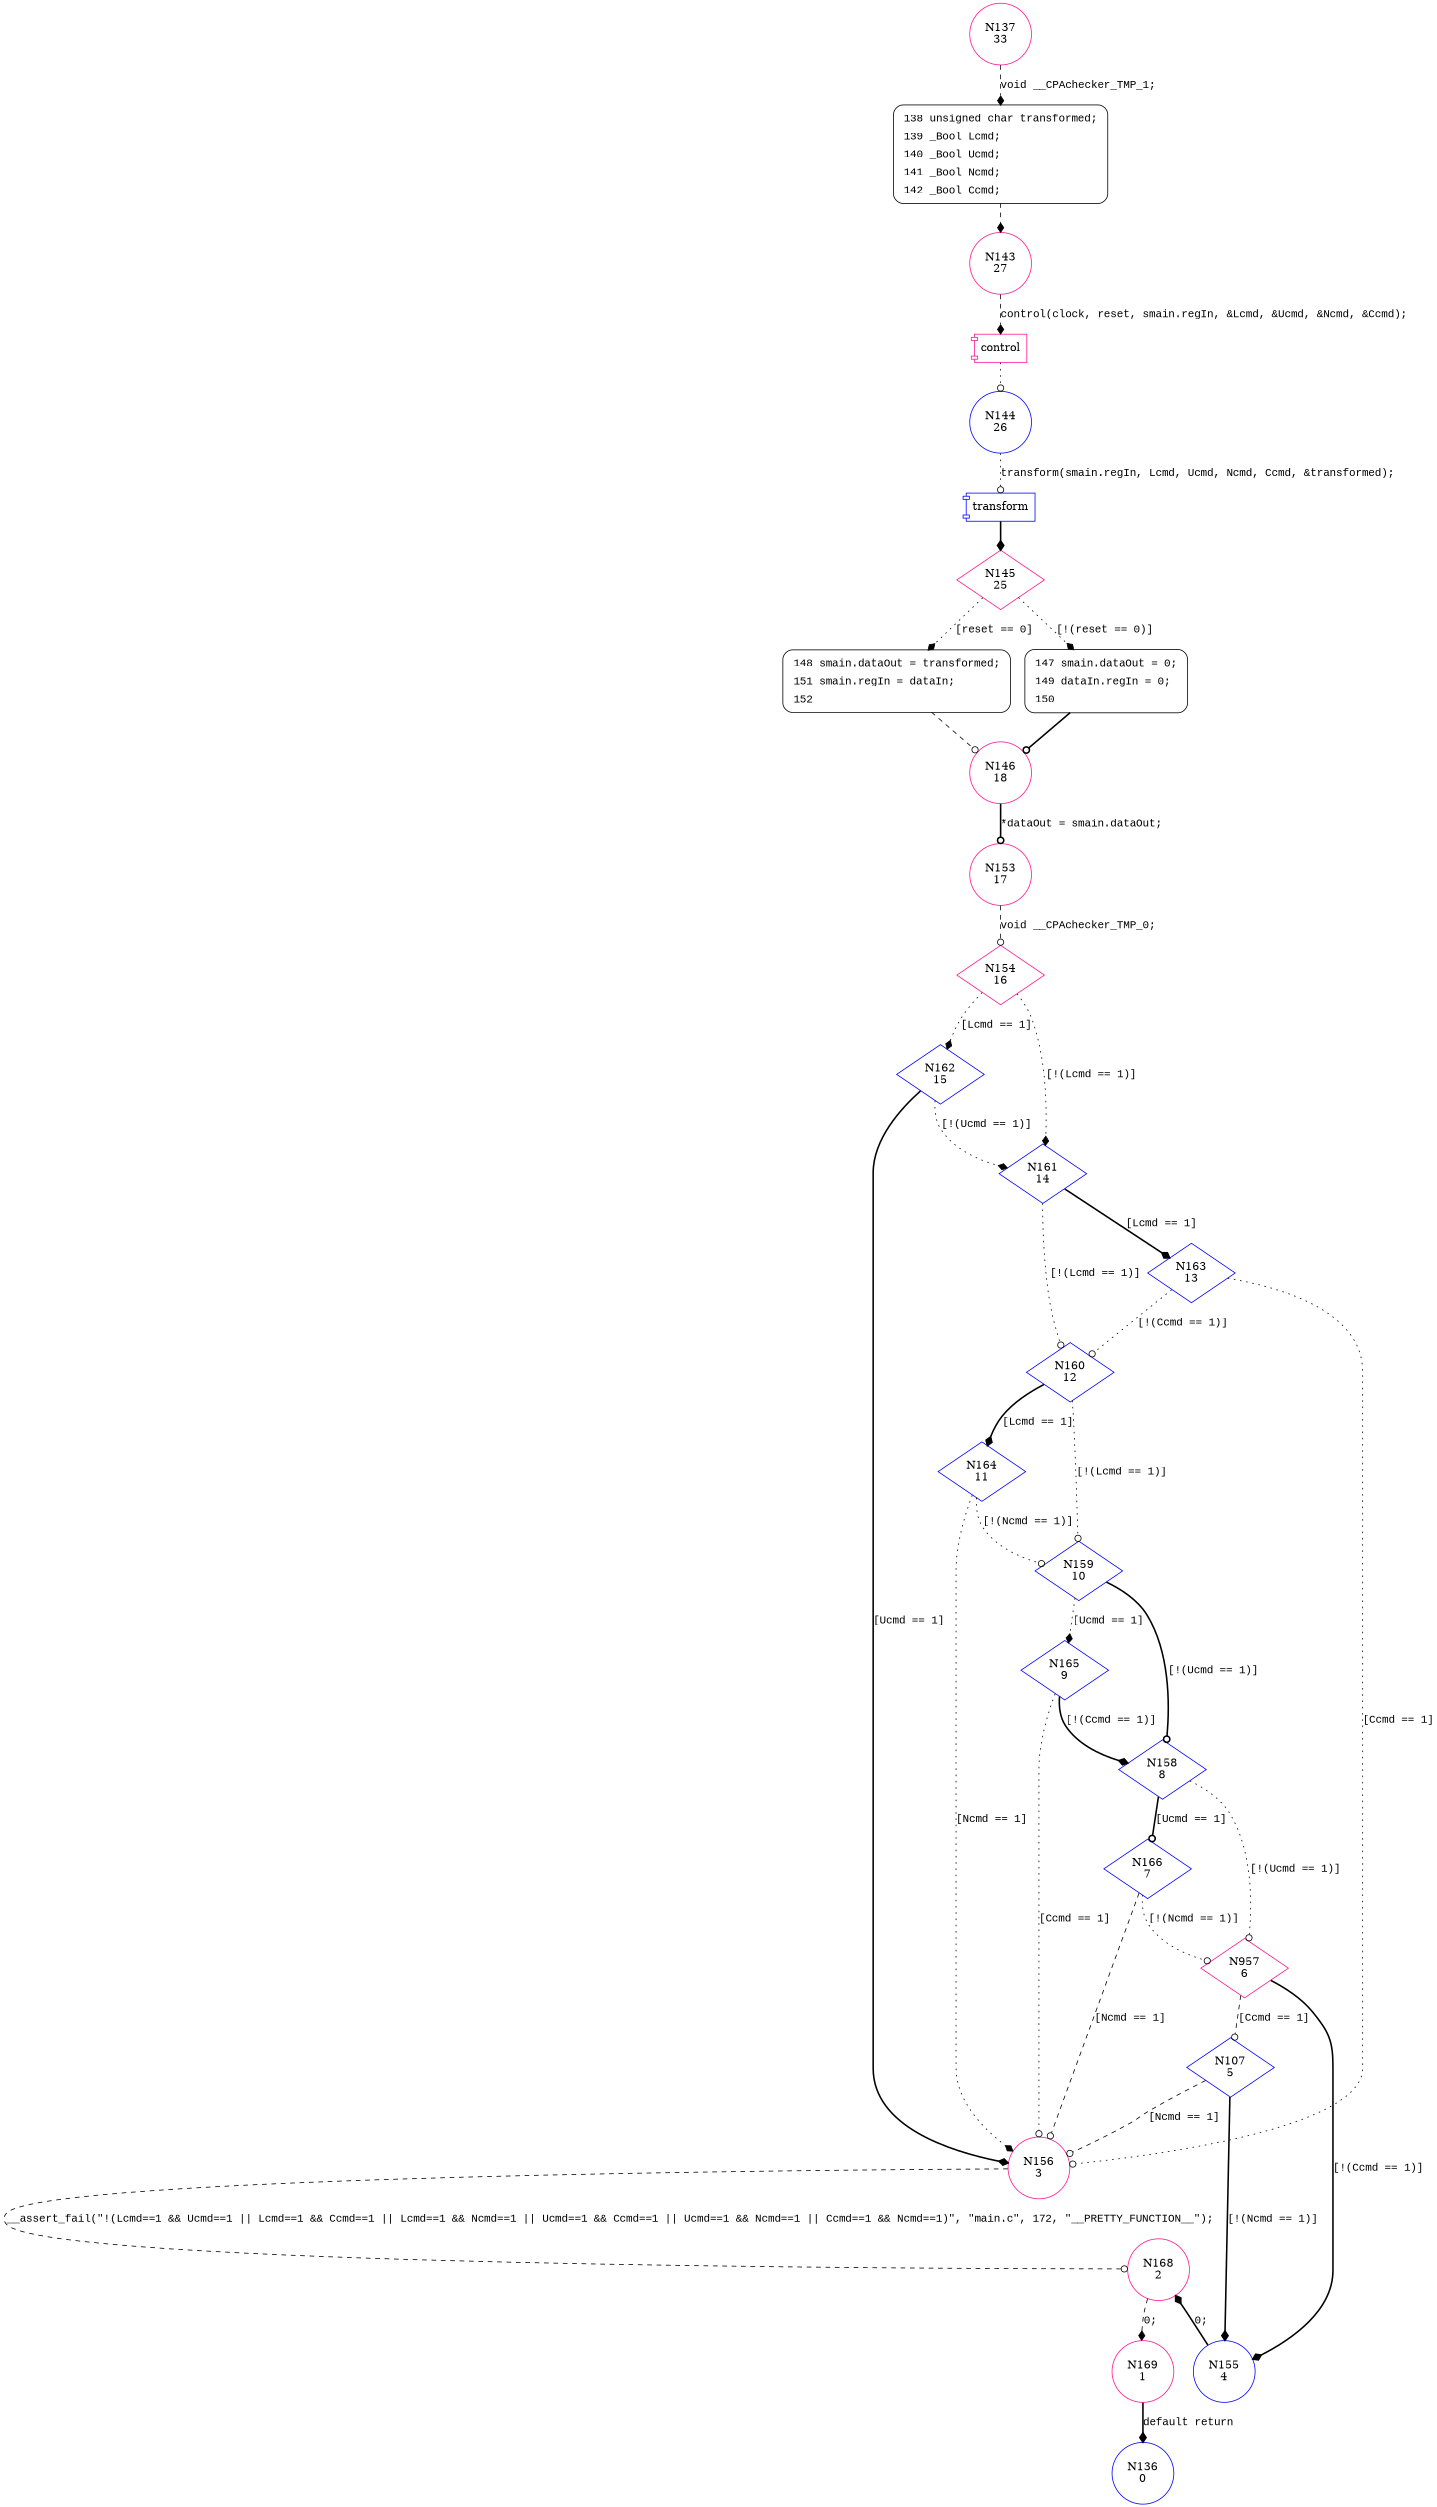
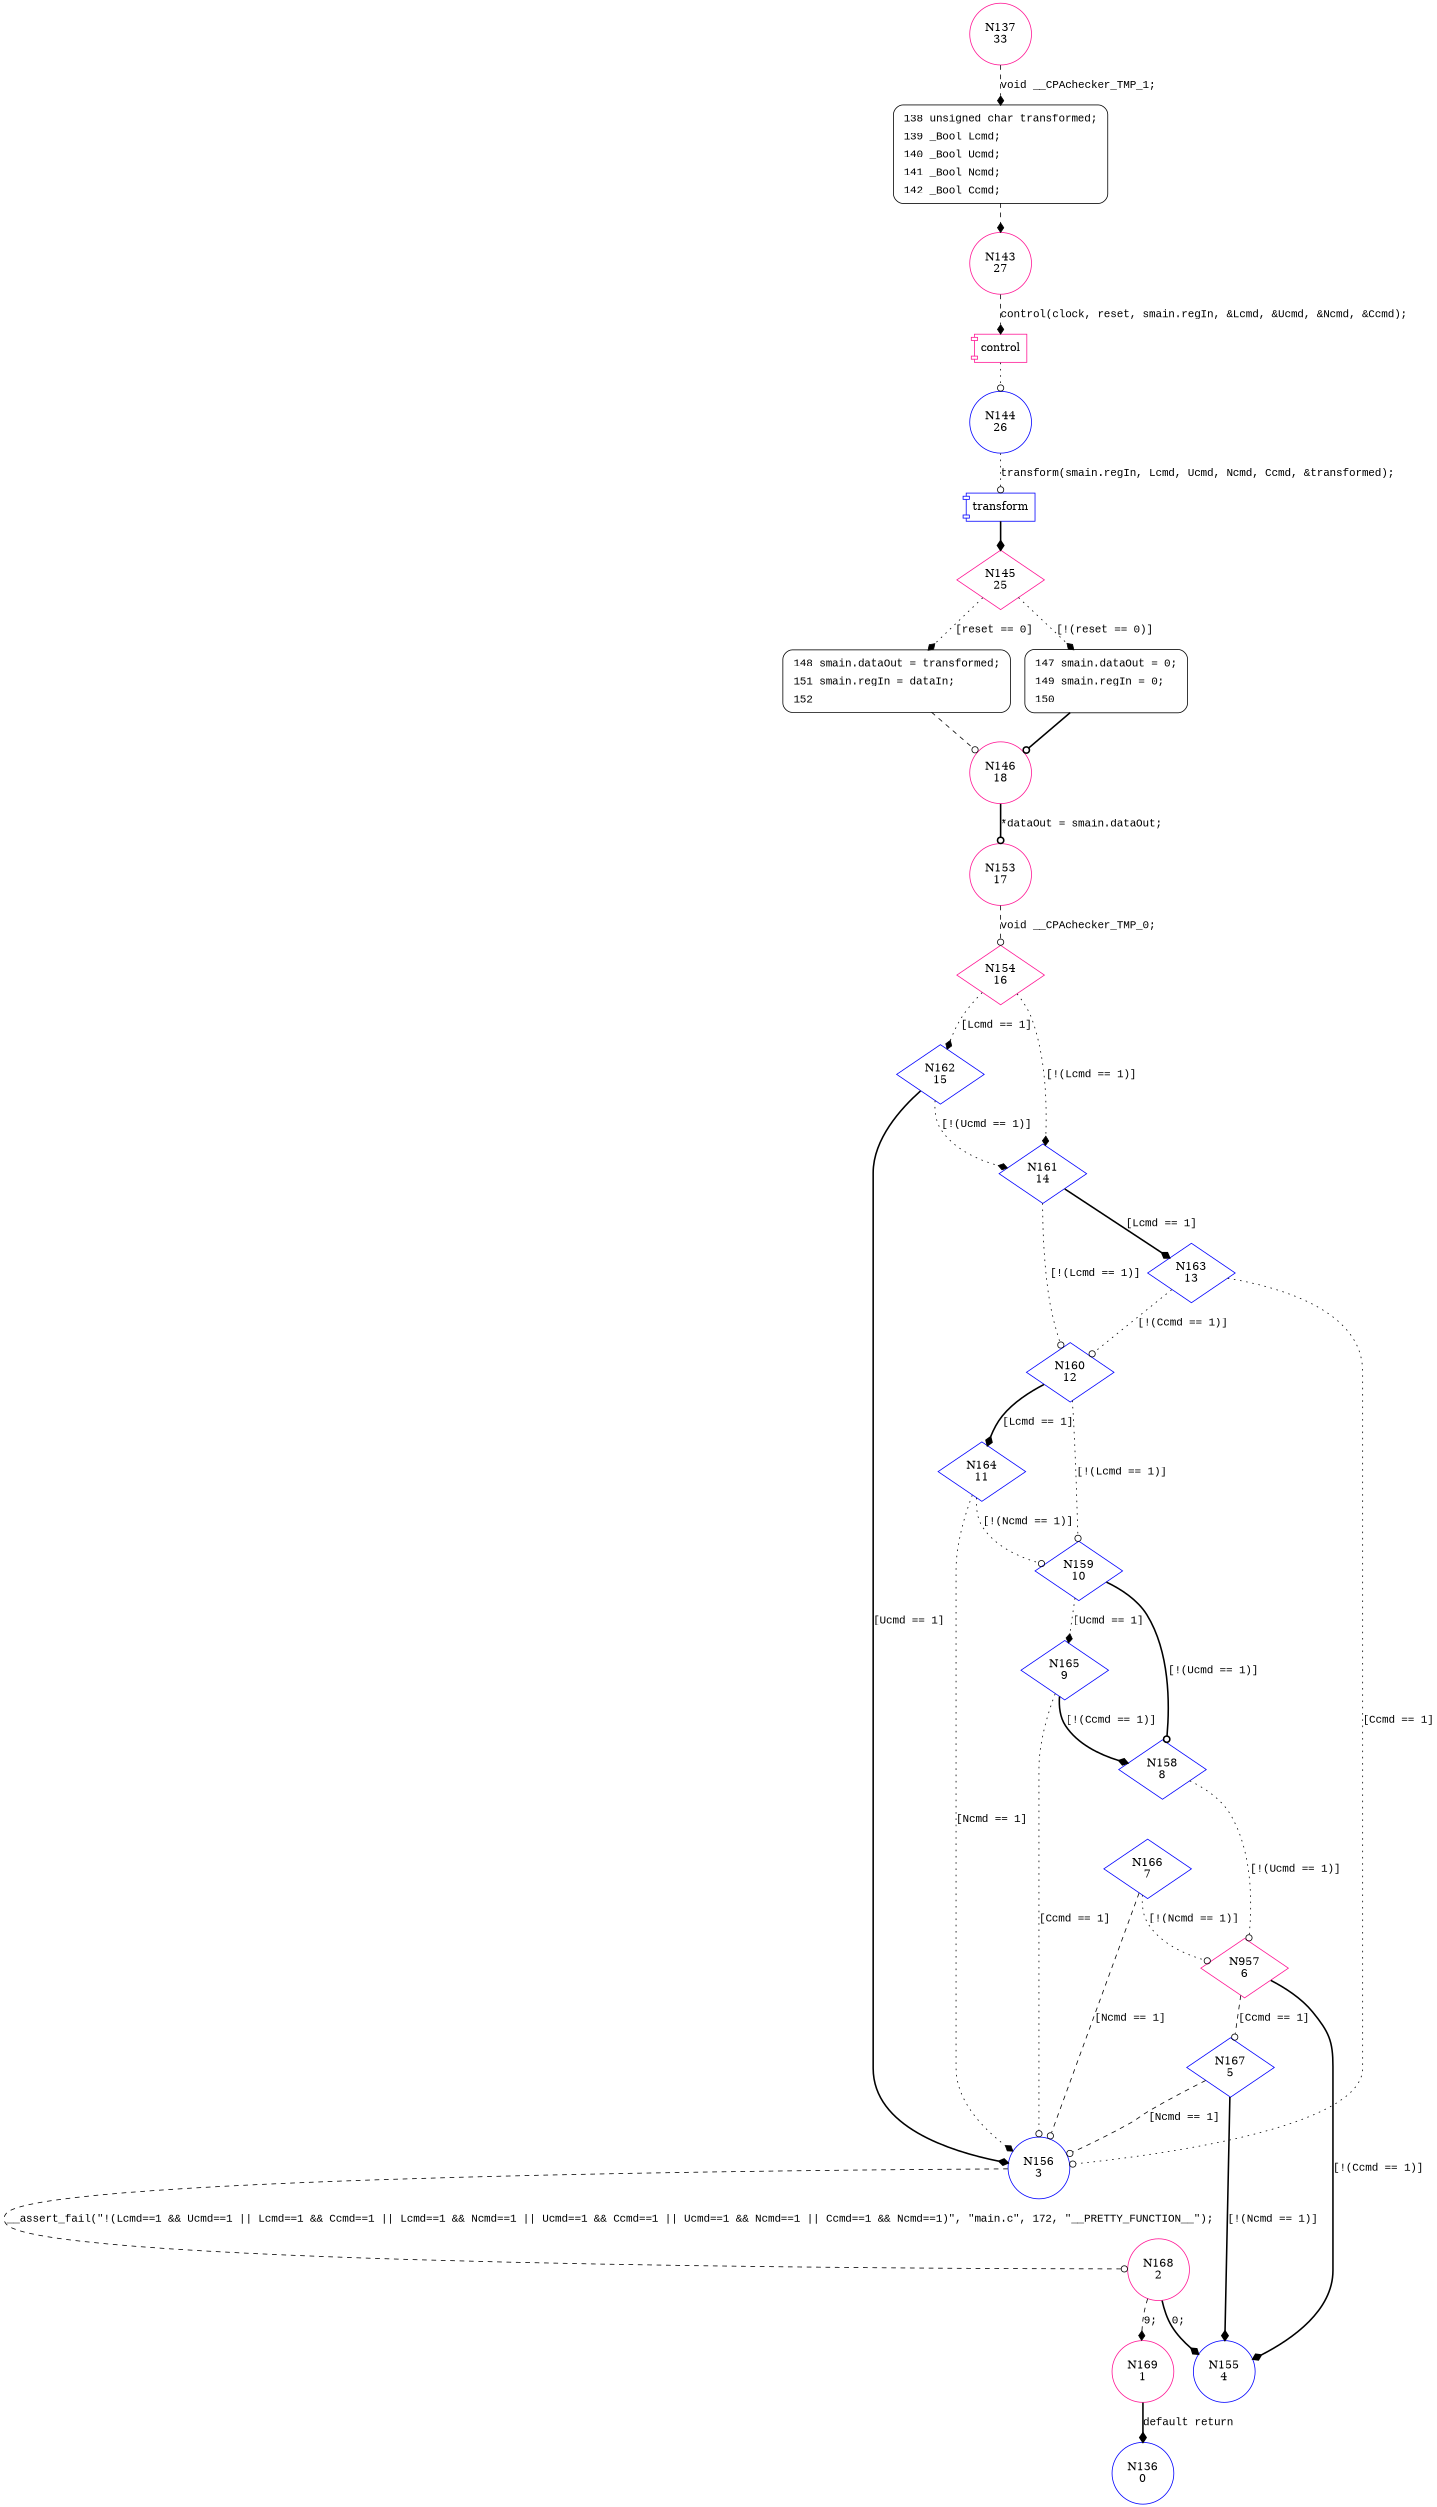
(1116, 681) -> (1113, 681)
(1156, 1816) -> none
(1231, 2067) -> (1231, 2067)
(1039, 2168) -> (1039, 2168)
(1150, 2321) -> (1150, 2321)
(1195, 2324) -> (1172, 2327)
